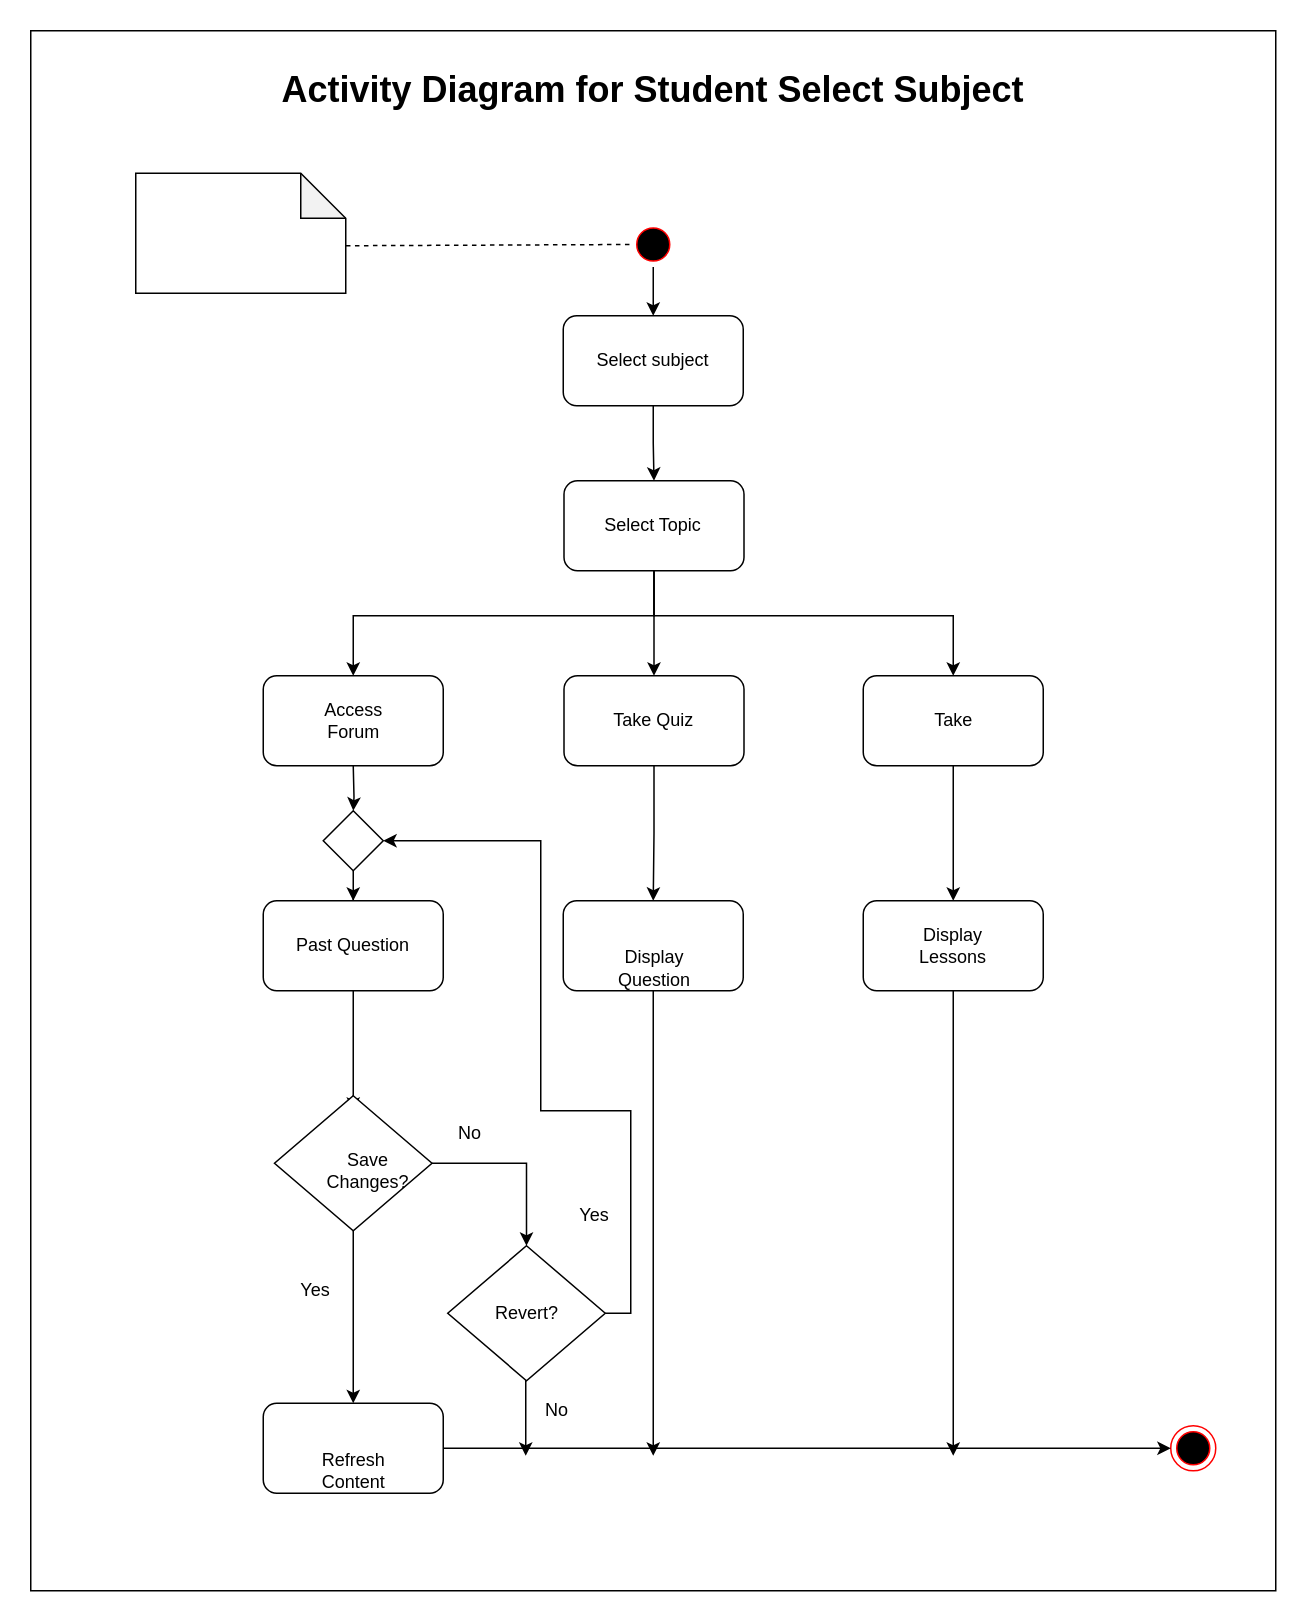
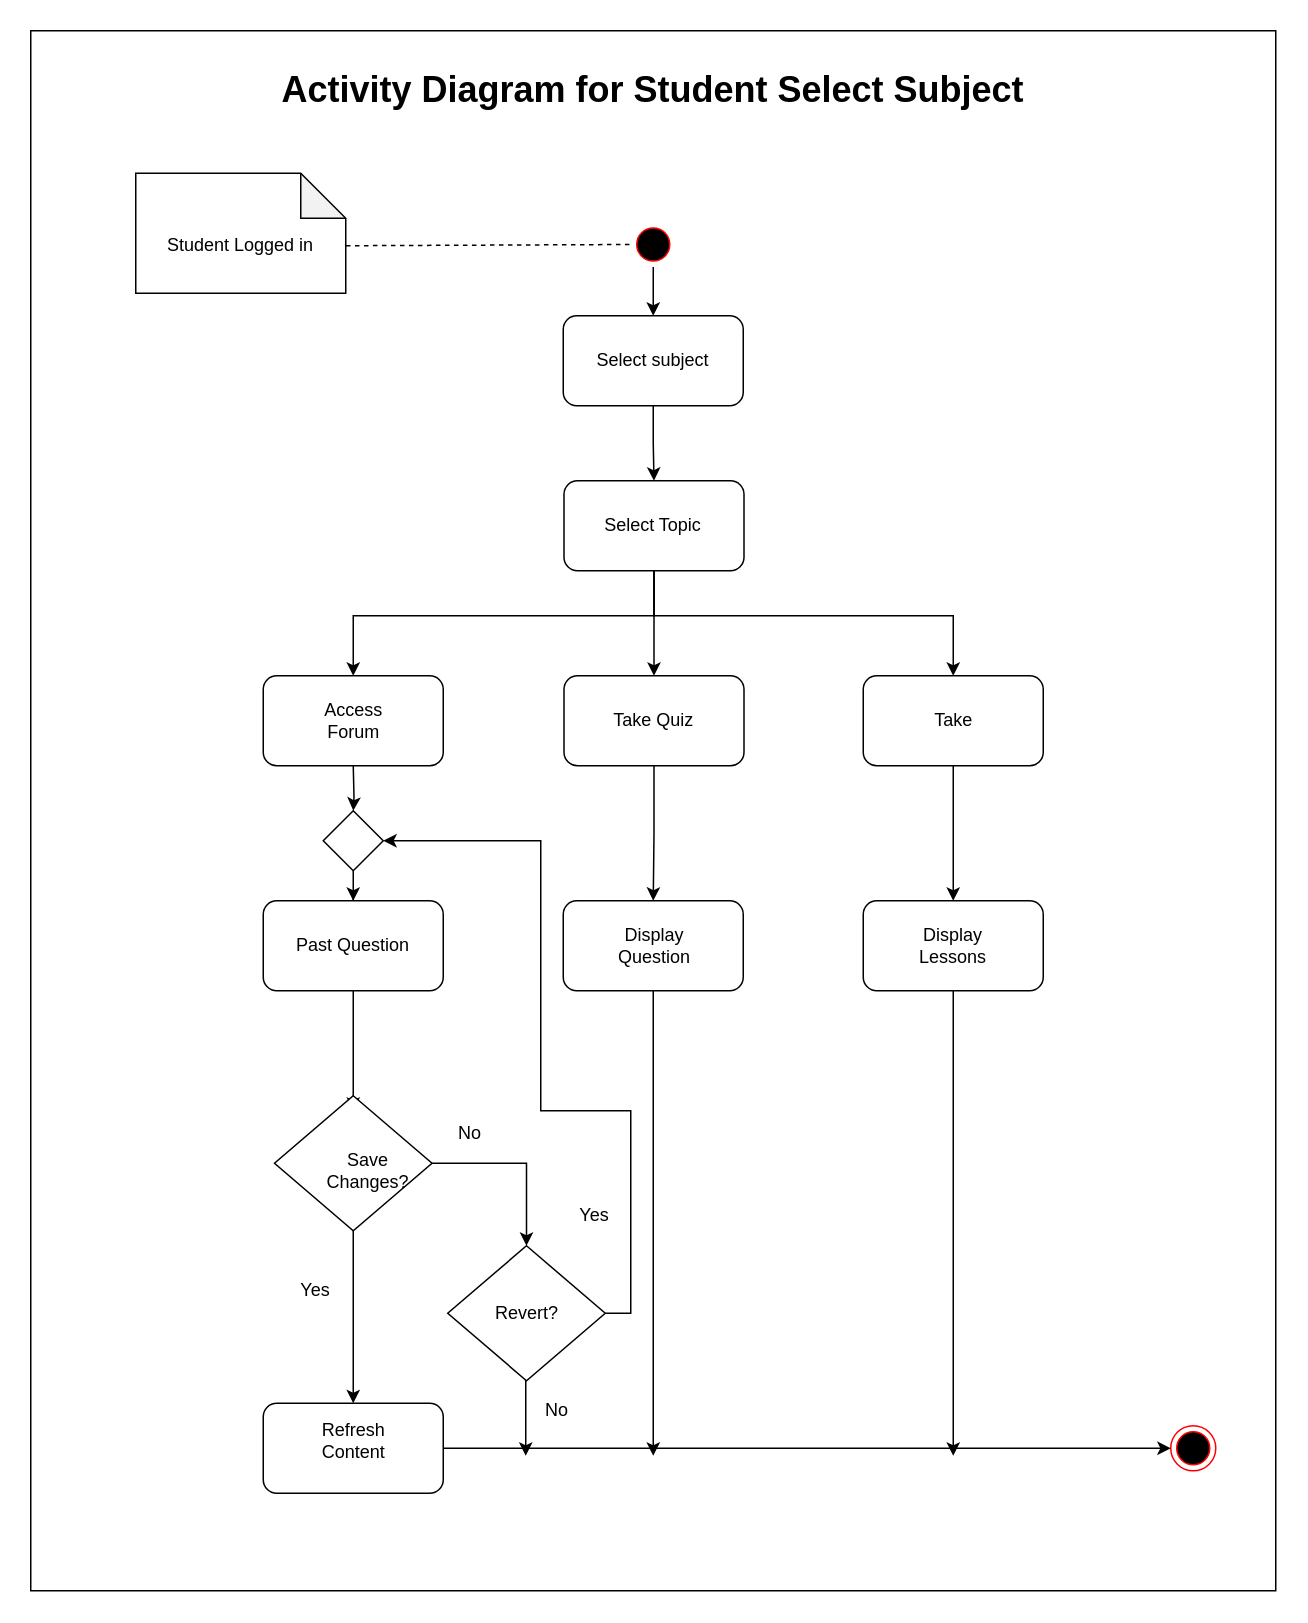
none -> (241, 245)
(654, 968) -> (654, 946)
(353, 1471) -> (353, 1441)
